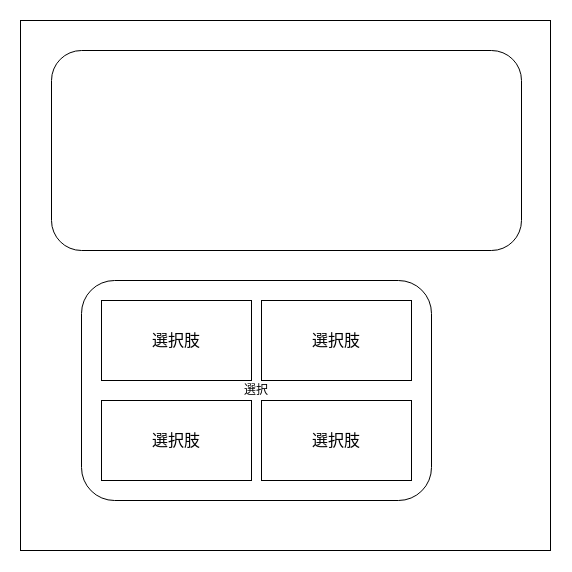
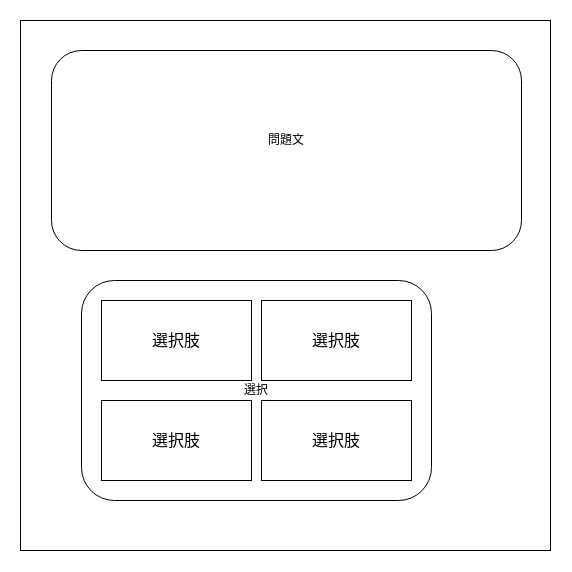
none -> (287, 141)
